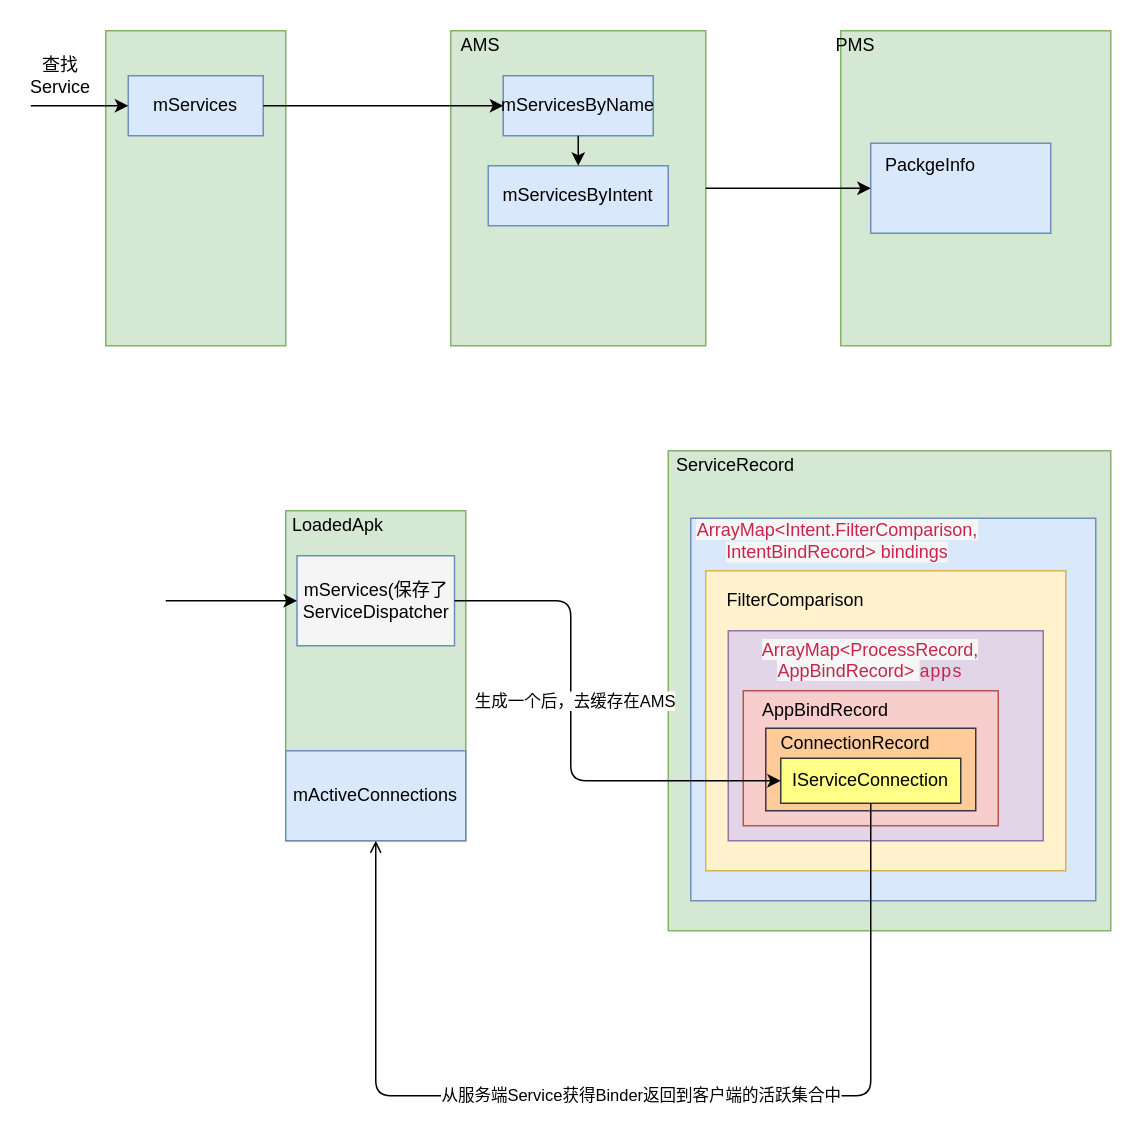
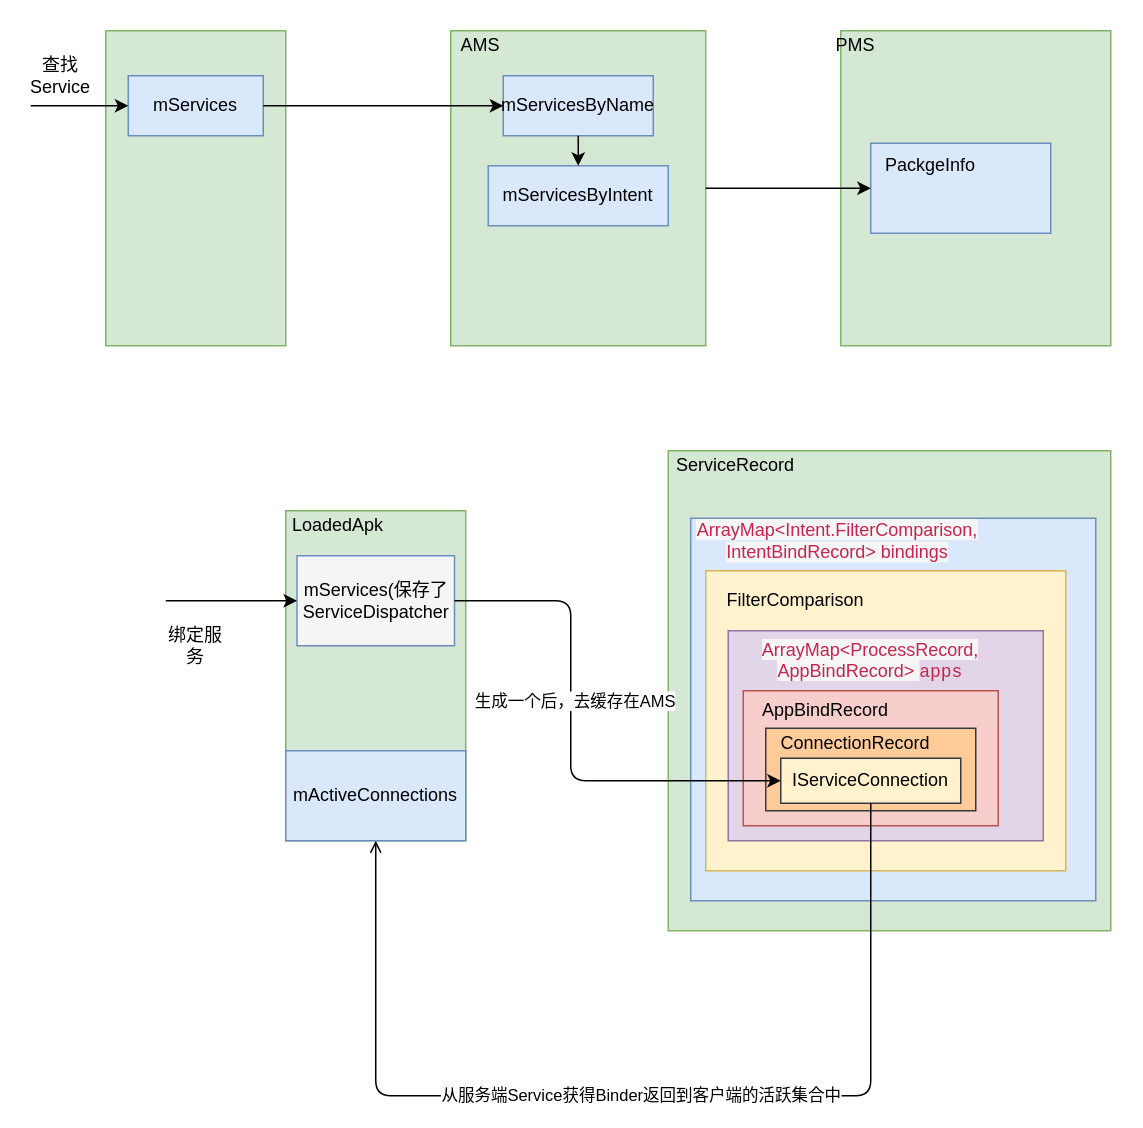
none -> (196, 646)
(871, 781) -> (871, 781)
